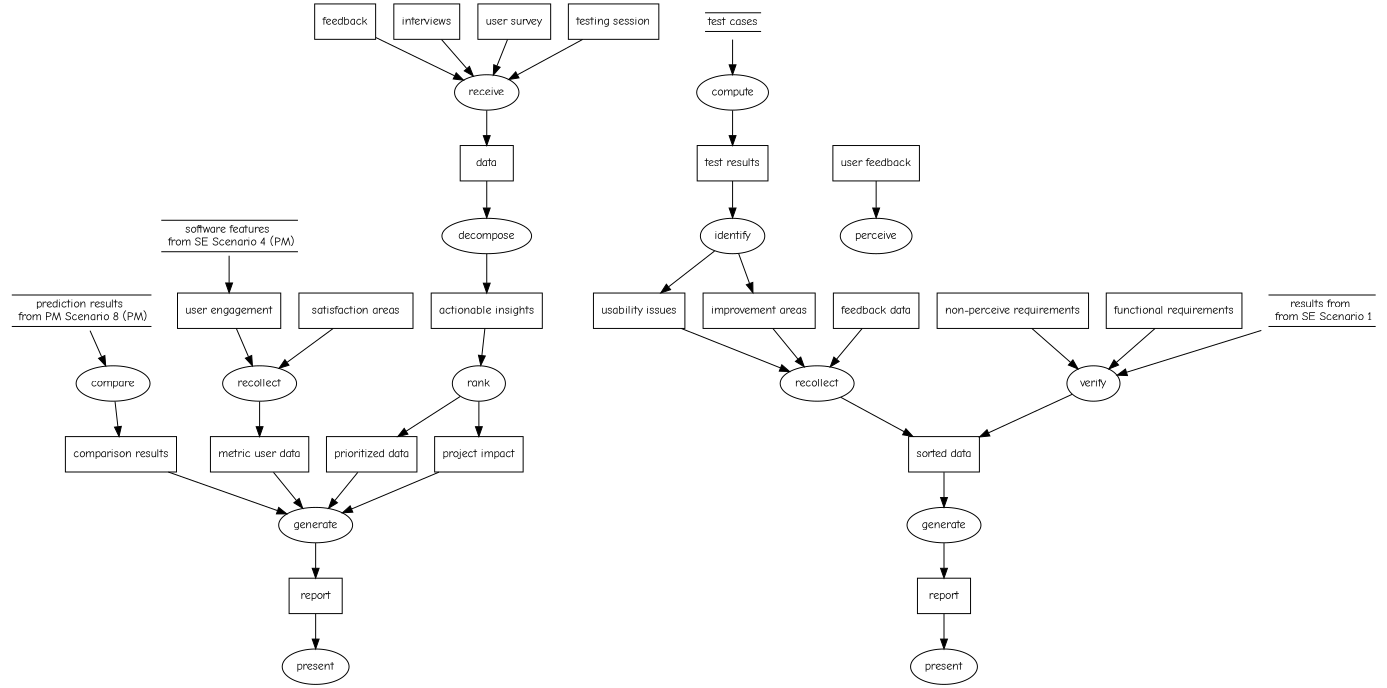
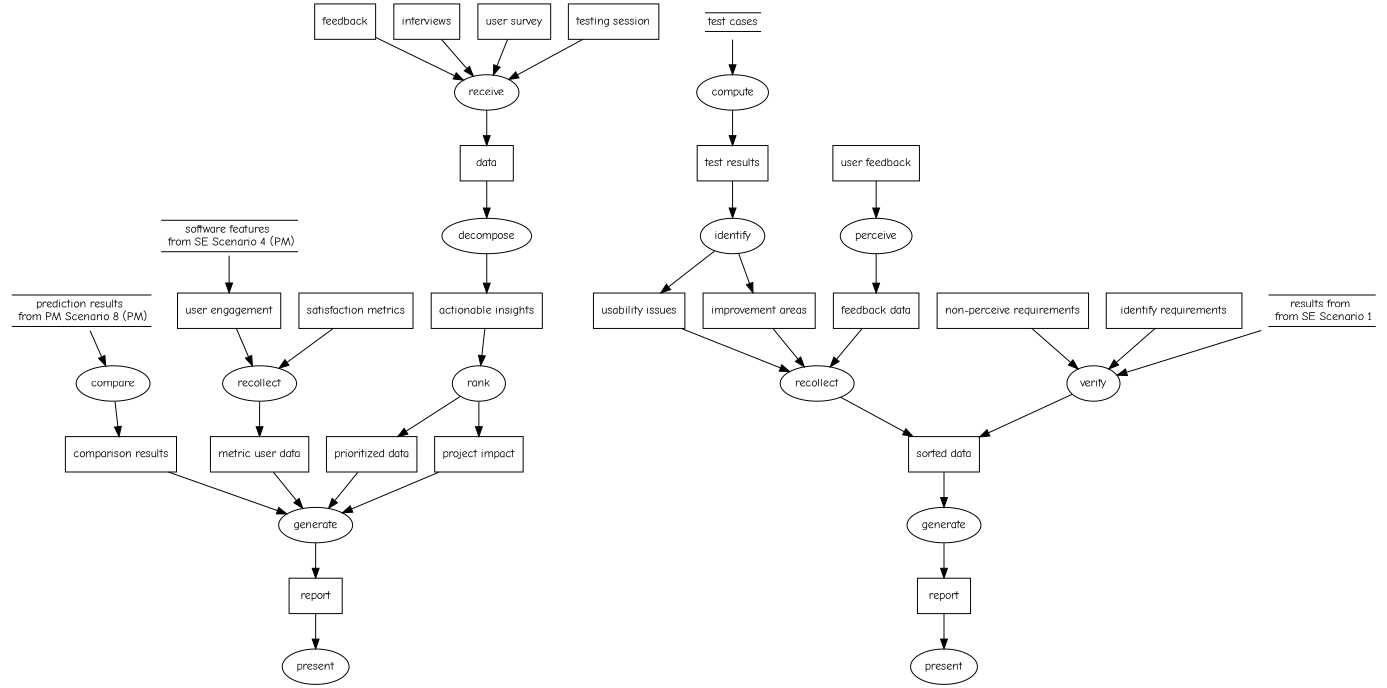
none -> (876, 268)
(356, 311) -> (356, 311)
(1174, 311) -> (1174, 311)
